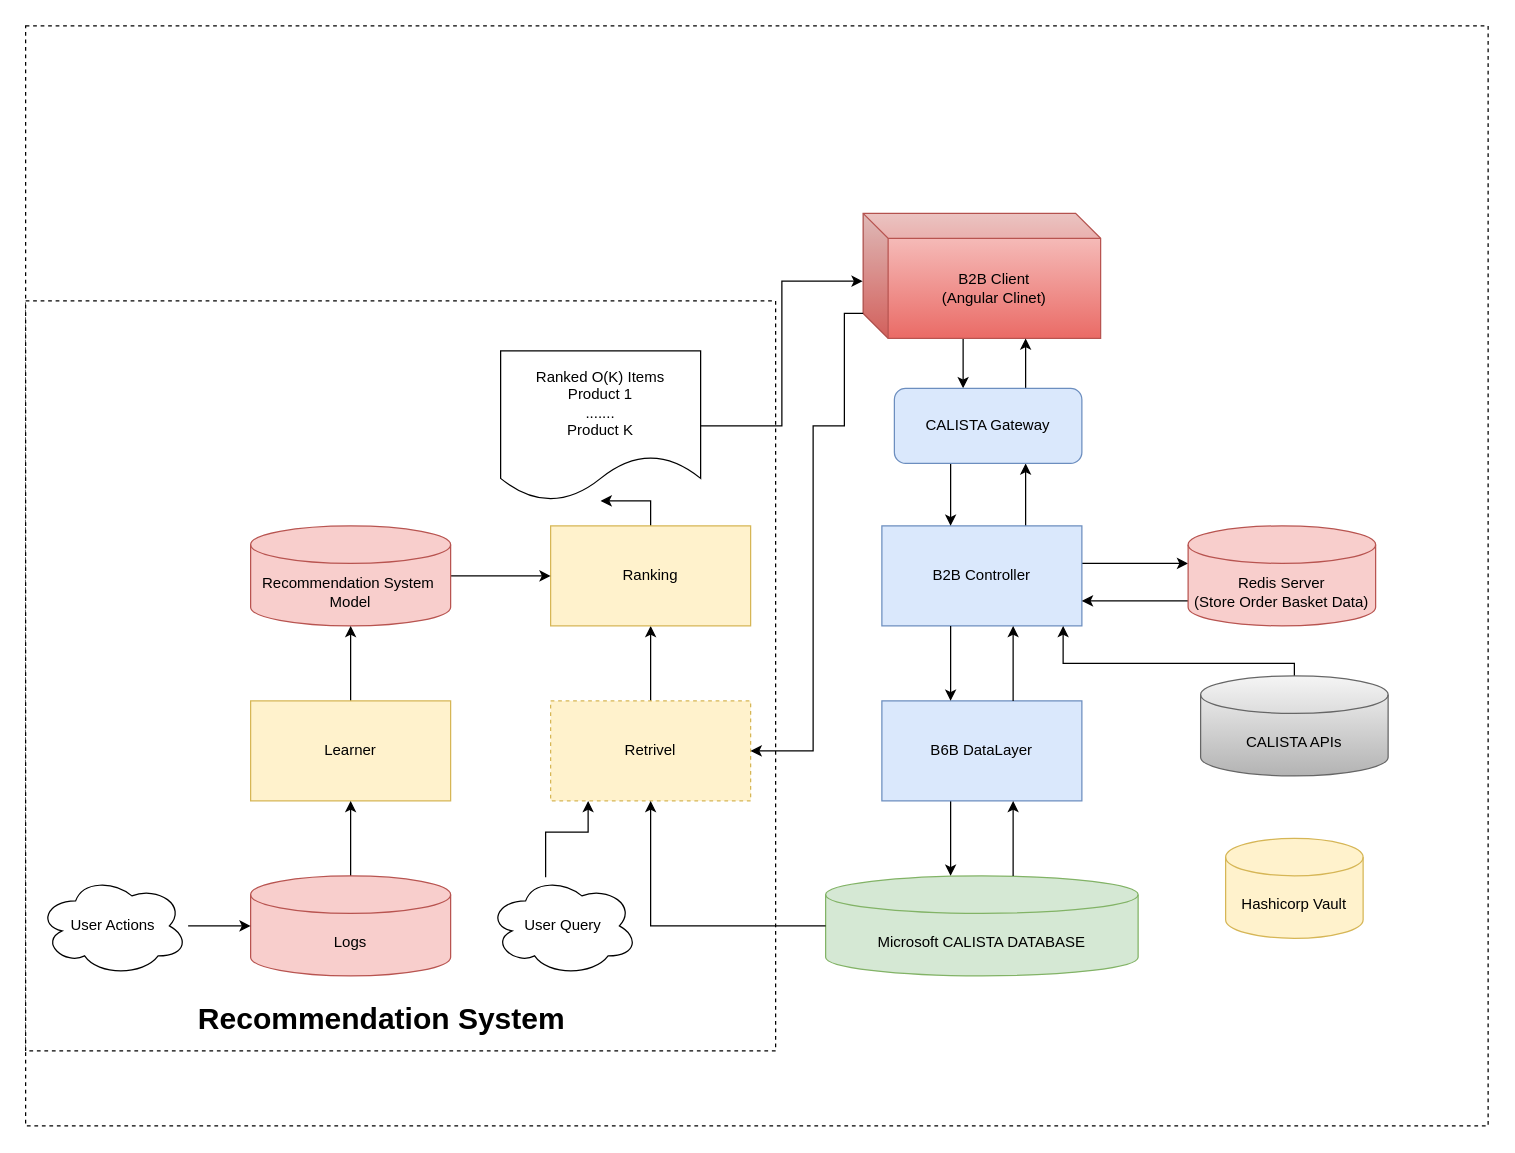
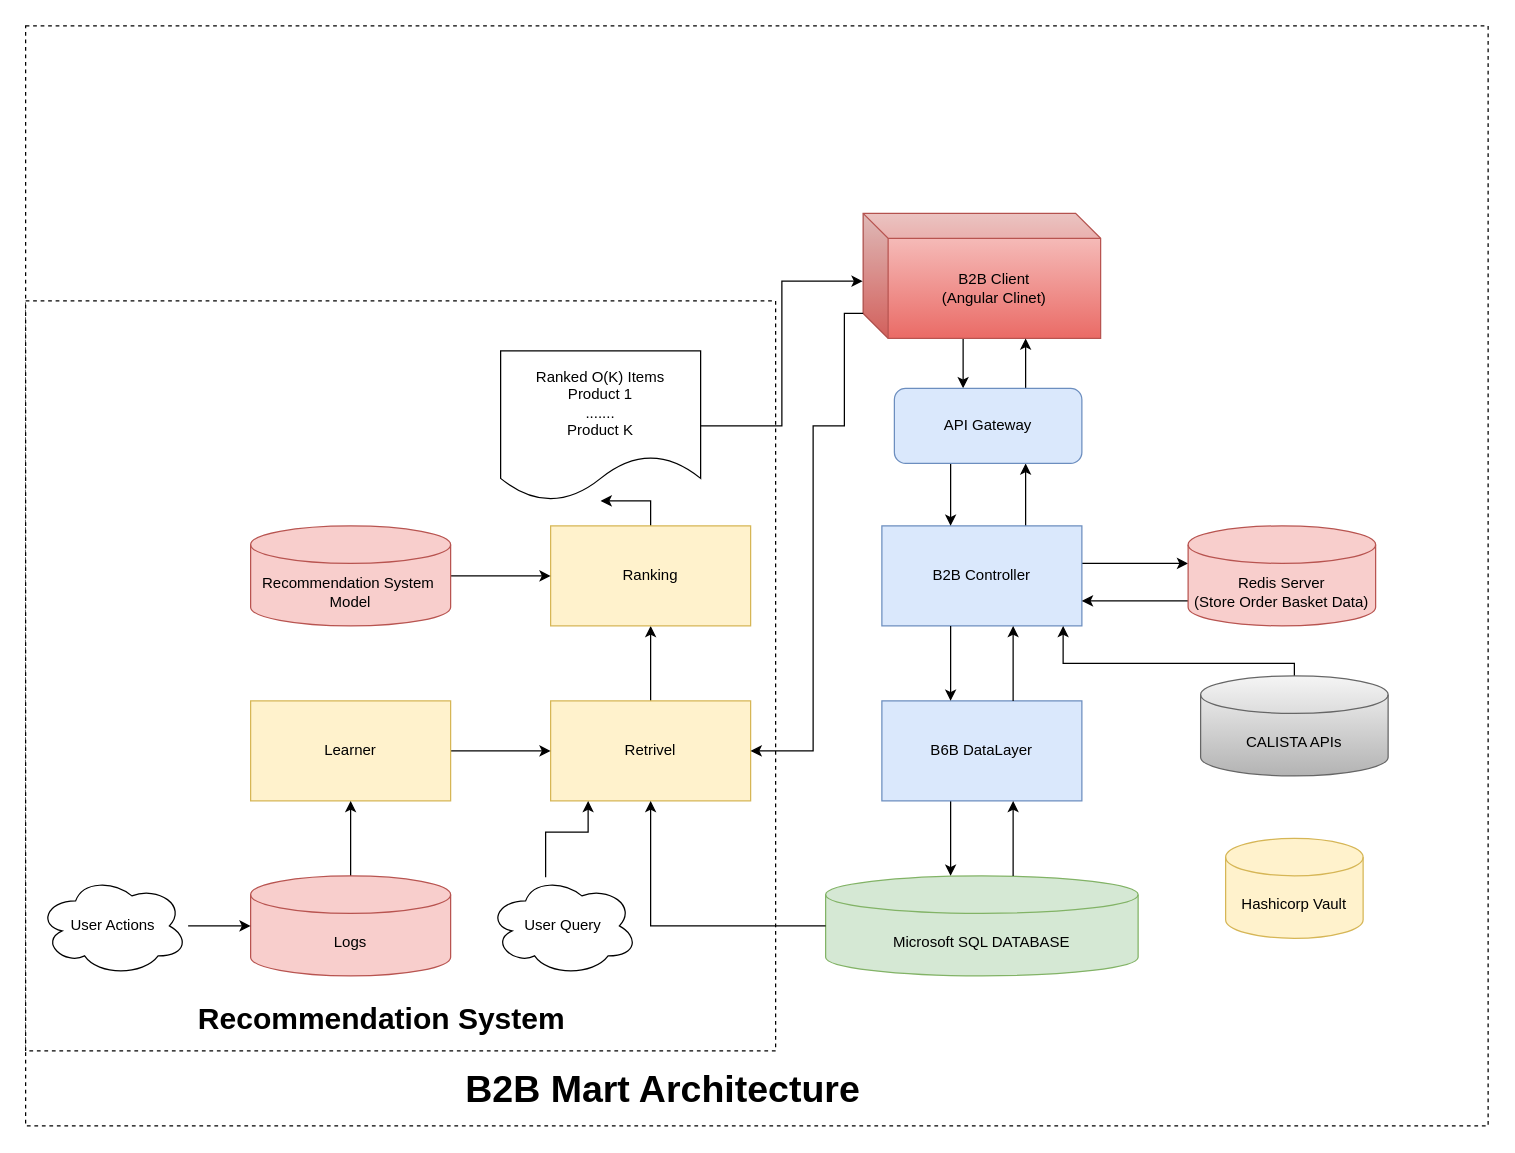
(988, 426) -> (988, 426)
(351, 668) -> (497, 751)
(651, 751) -> (651, 751)
(982, 942) -> (982, 942)
none -> (663, 1088)
